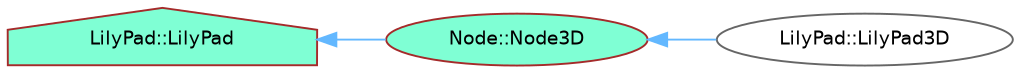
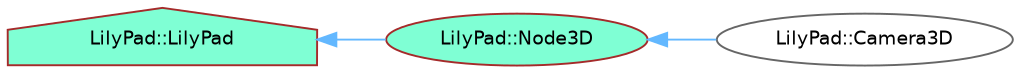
(517, 40) -> (517, 40)
(865, 40) -> (865, 40)
